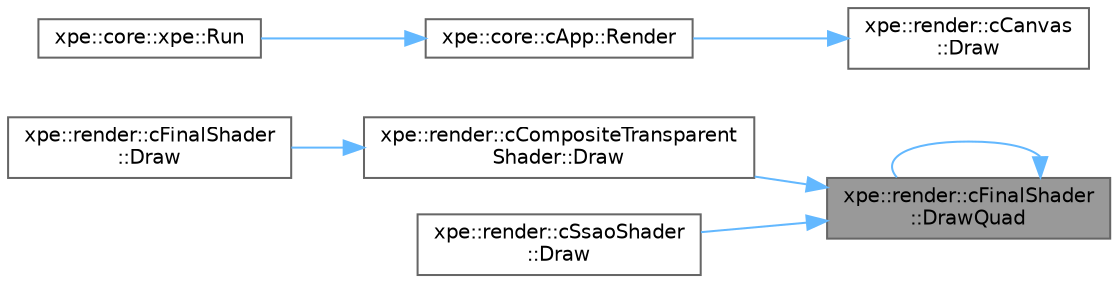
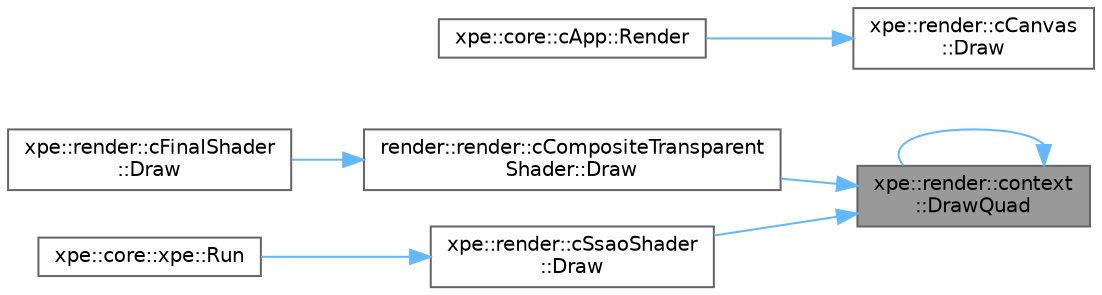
(333, 38) -> (336, 257)
(559, 148) -> (572, 160)
(969, 208) -> (974, 196)
